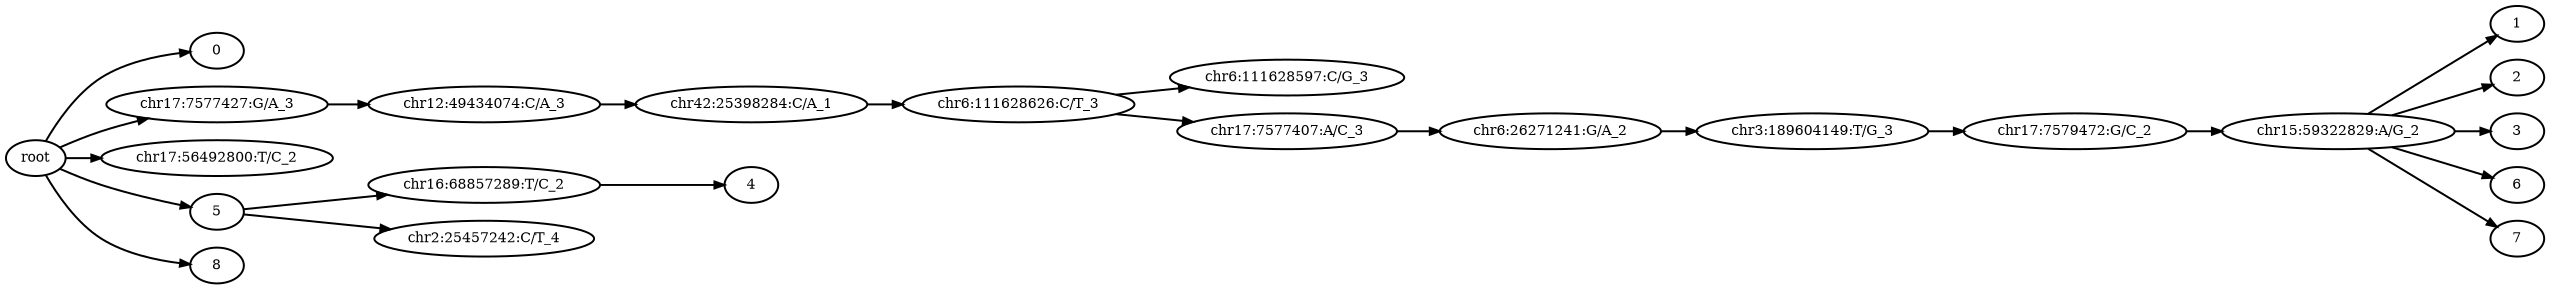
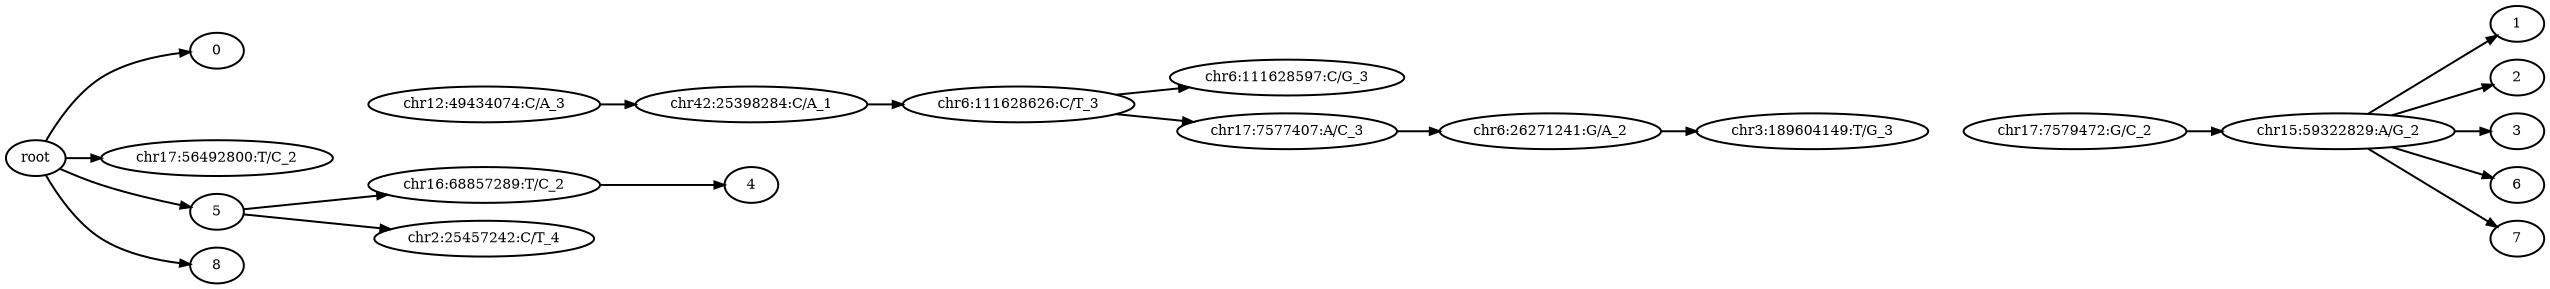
(217, 104) -> none
(1941, 131) -> none
